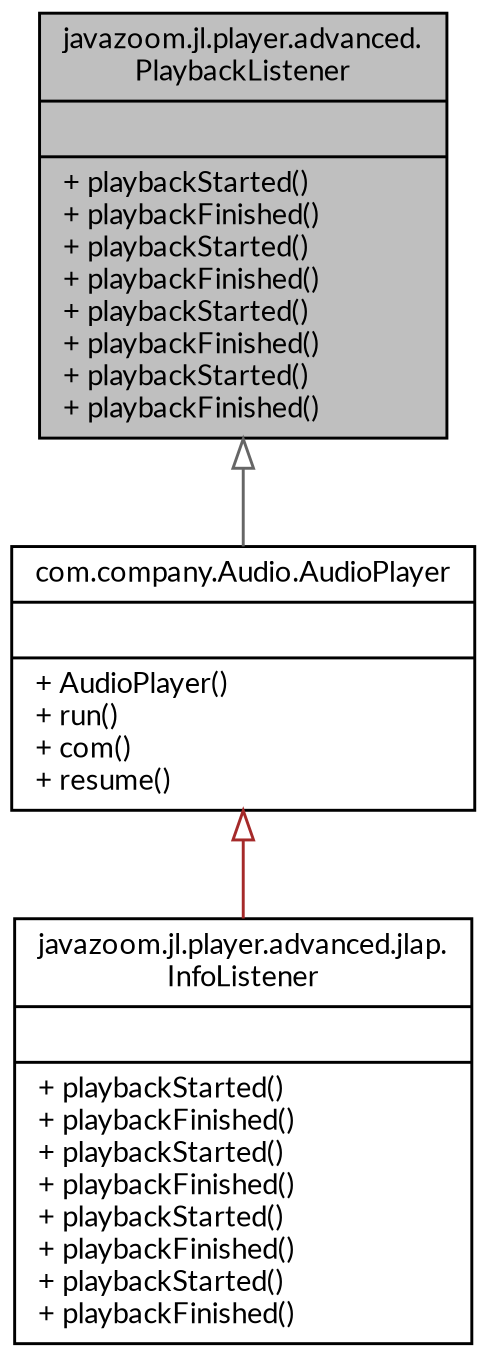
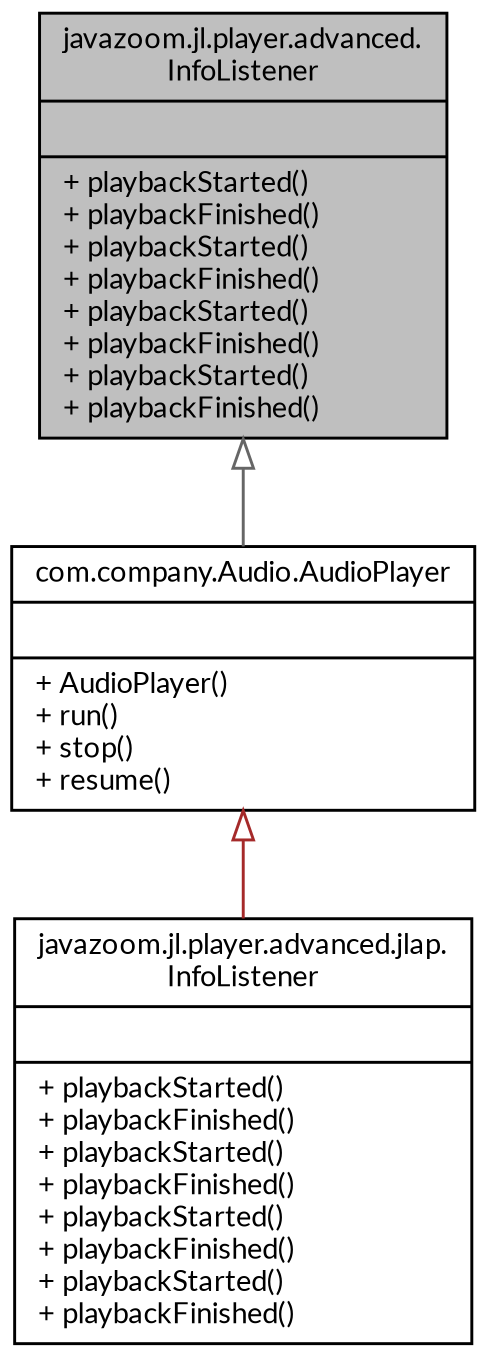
(243, 72) -> (243, 72)
(85, 749) -> (85, 749)
